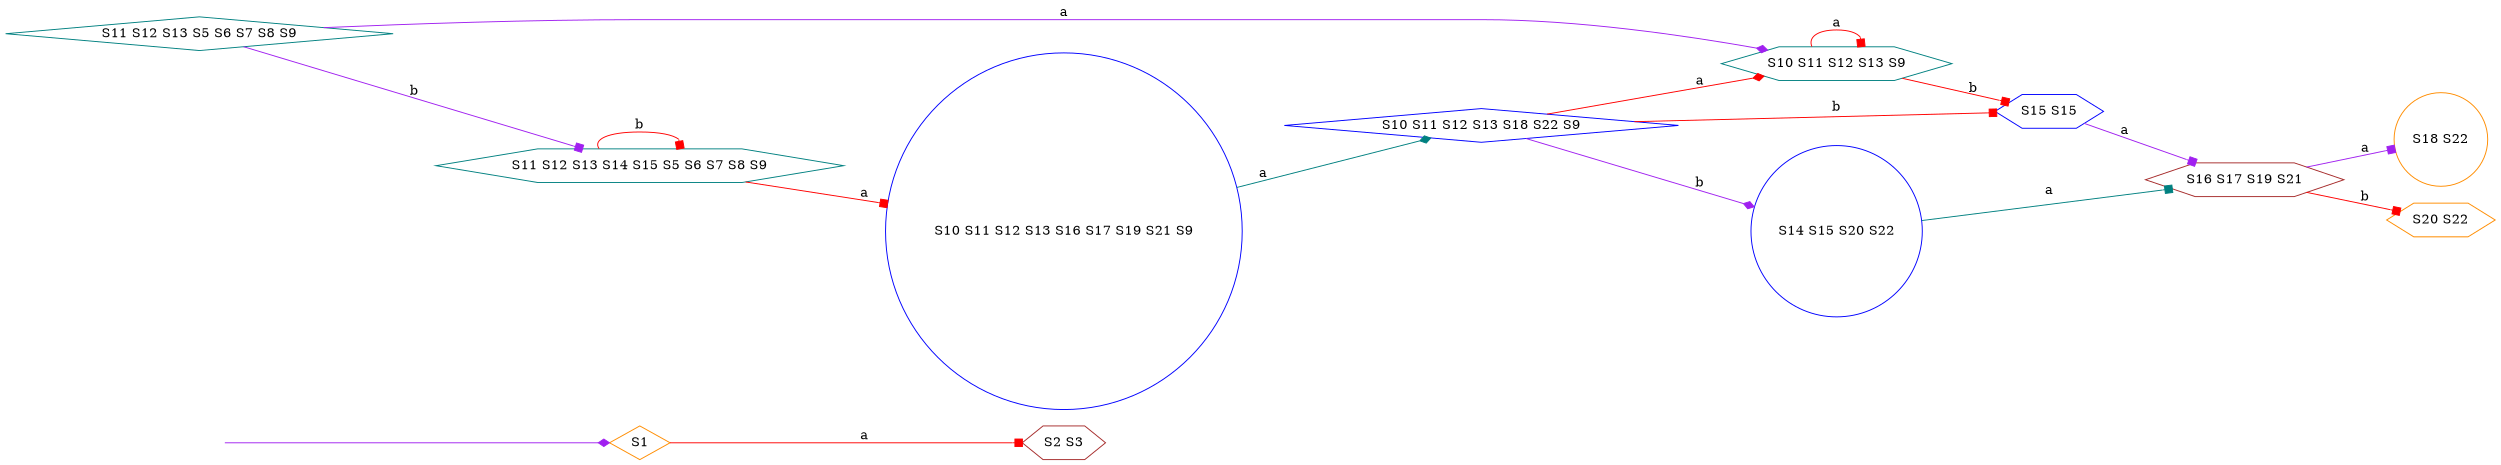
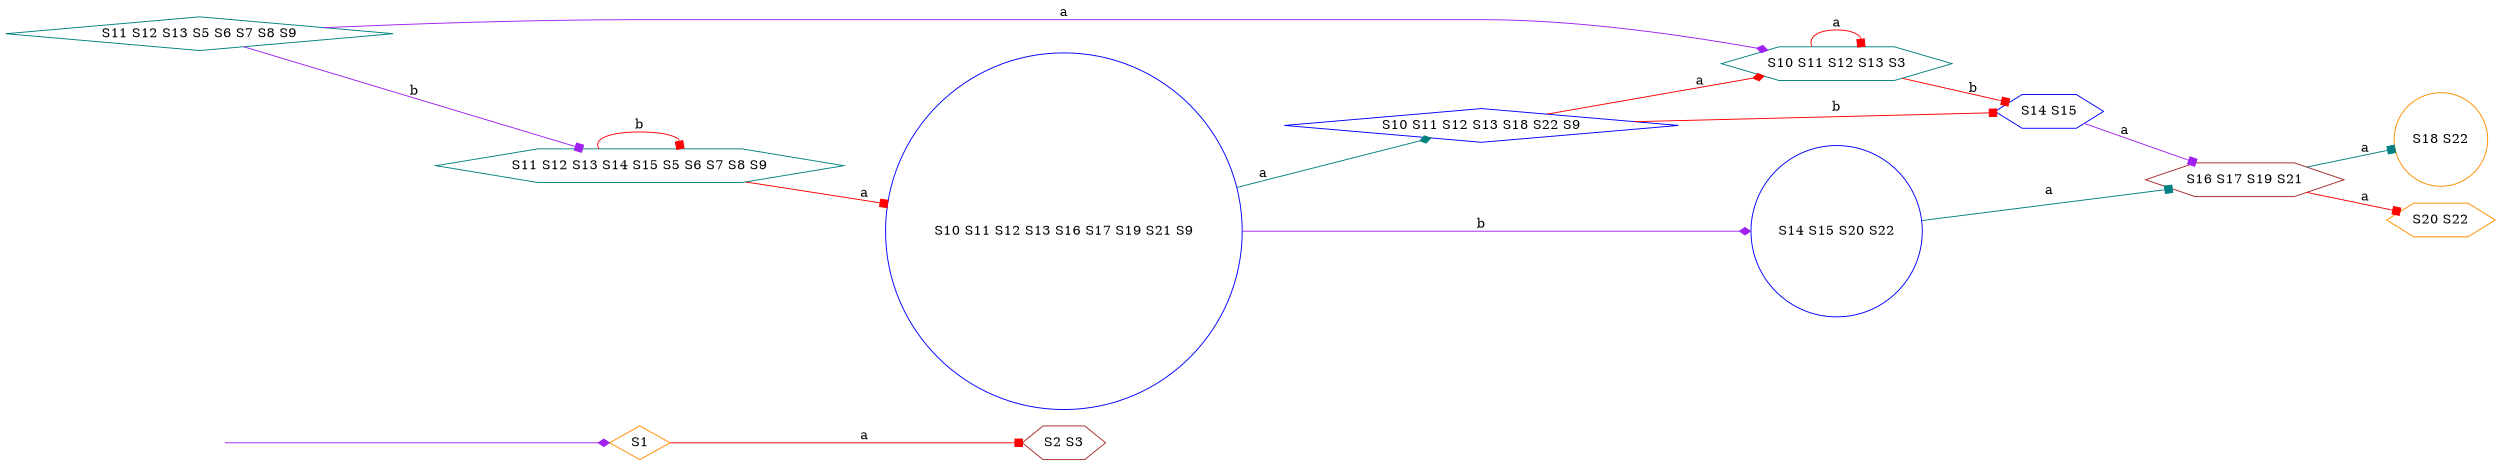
(1837, 64) -> (1837, 64)
(2049, 111) -> (2049, 111)
(2346, 159) -> (2346, 159)
(1635, 171) -> (1491, 231)
(2365, 197) -> (2365, 197)
